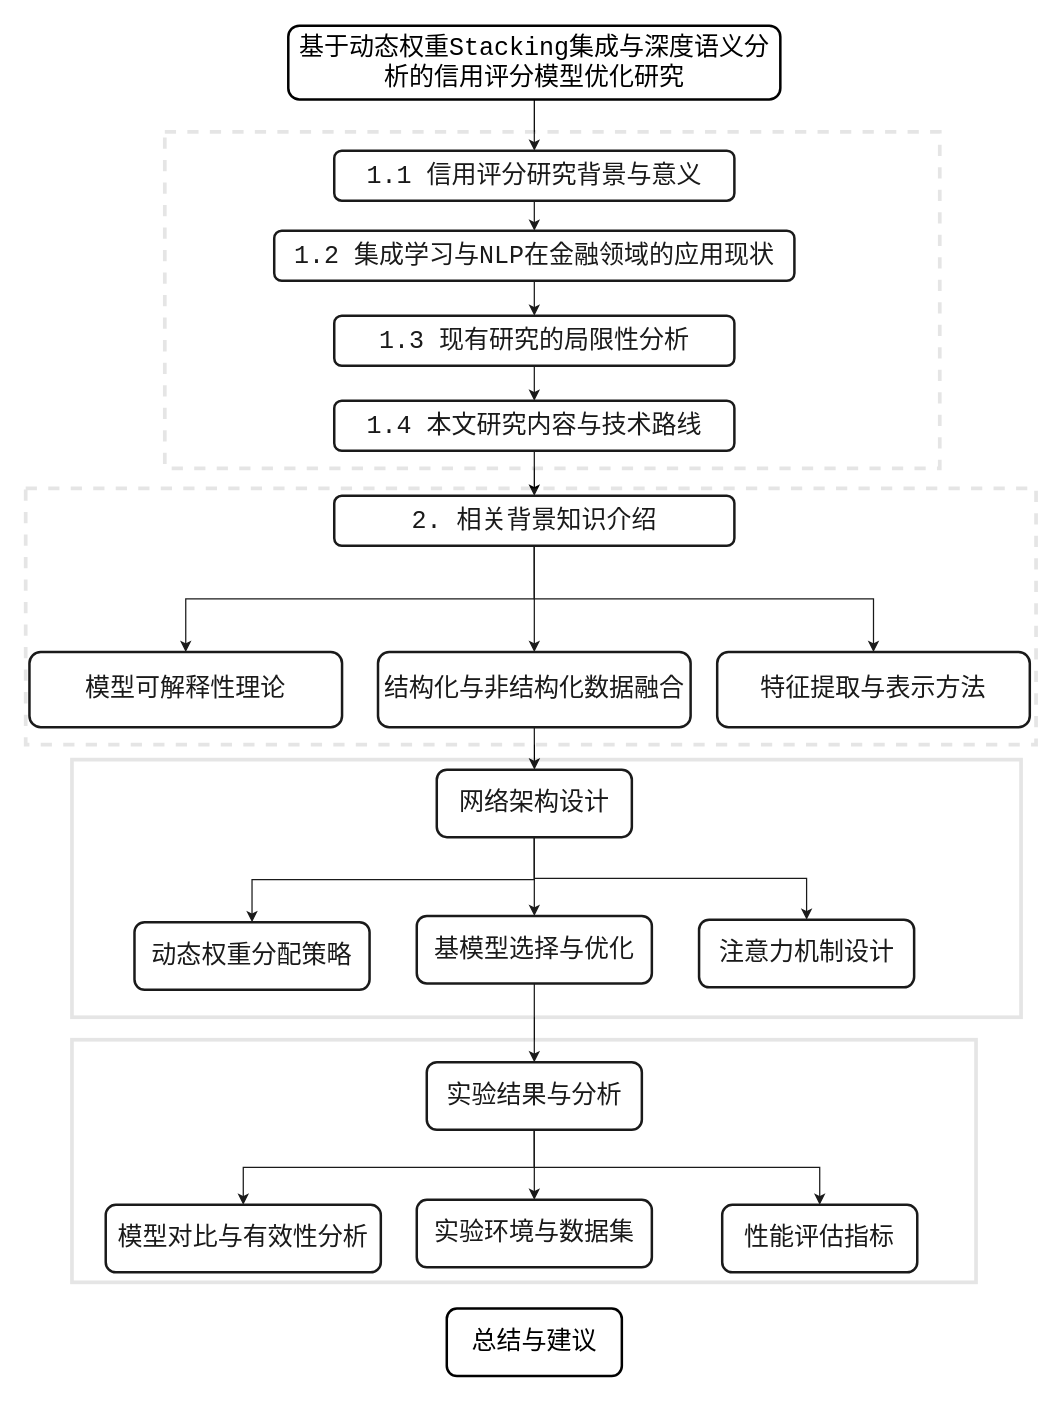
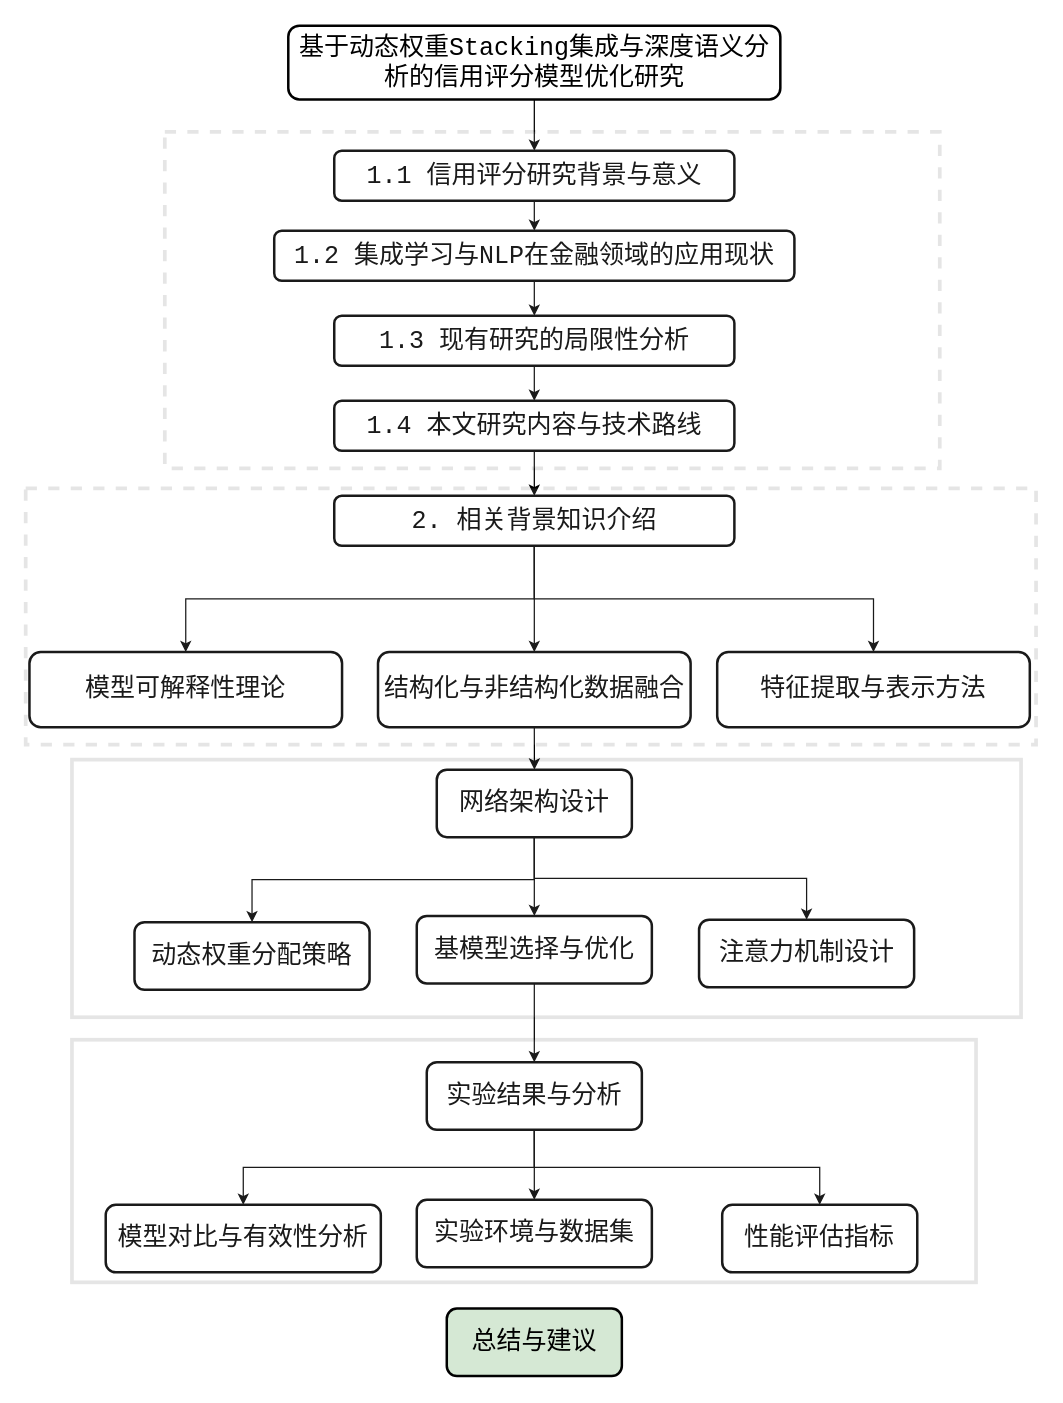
(534, 1342) -> (534, 1342)
